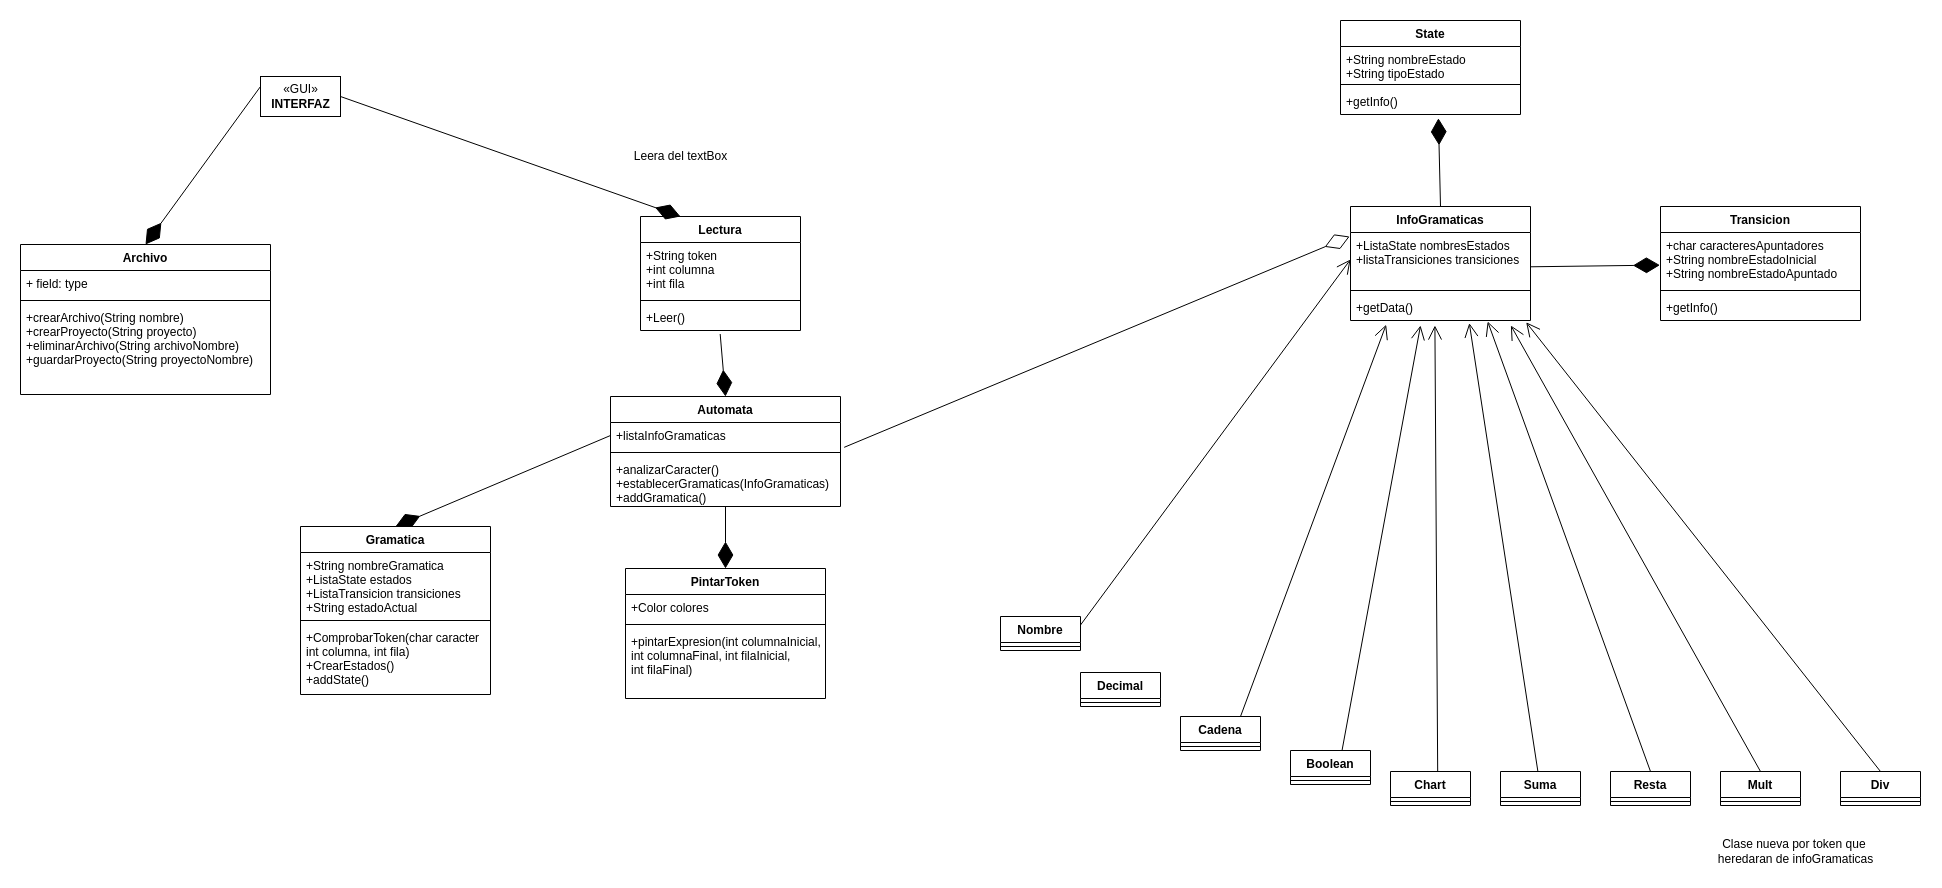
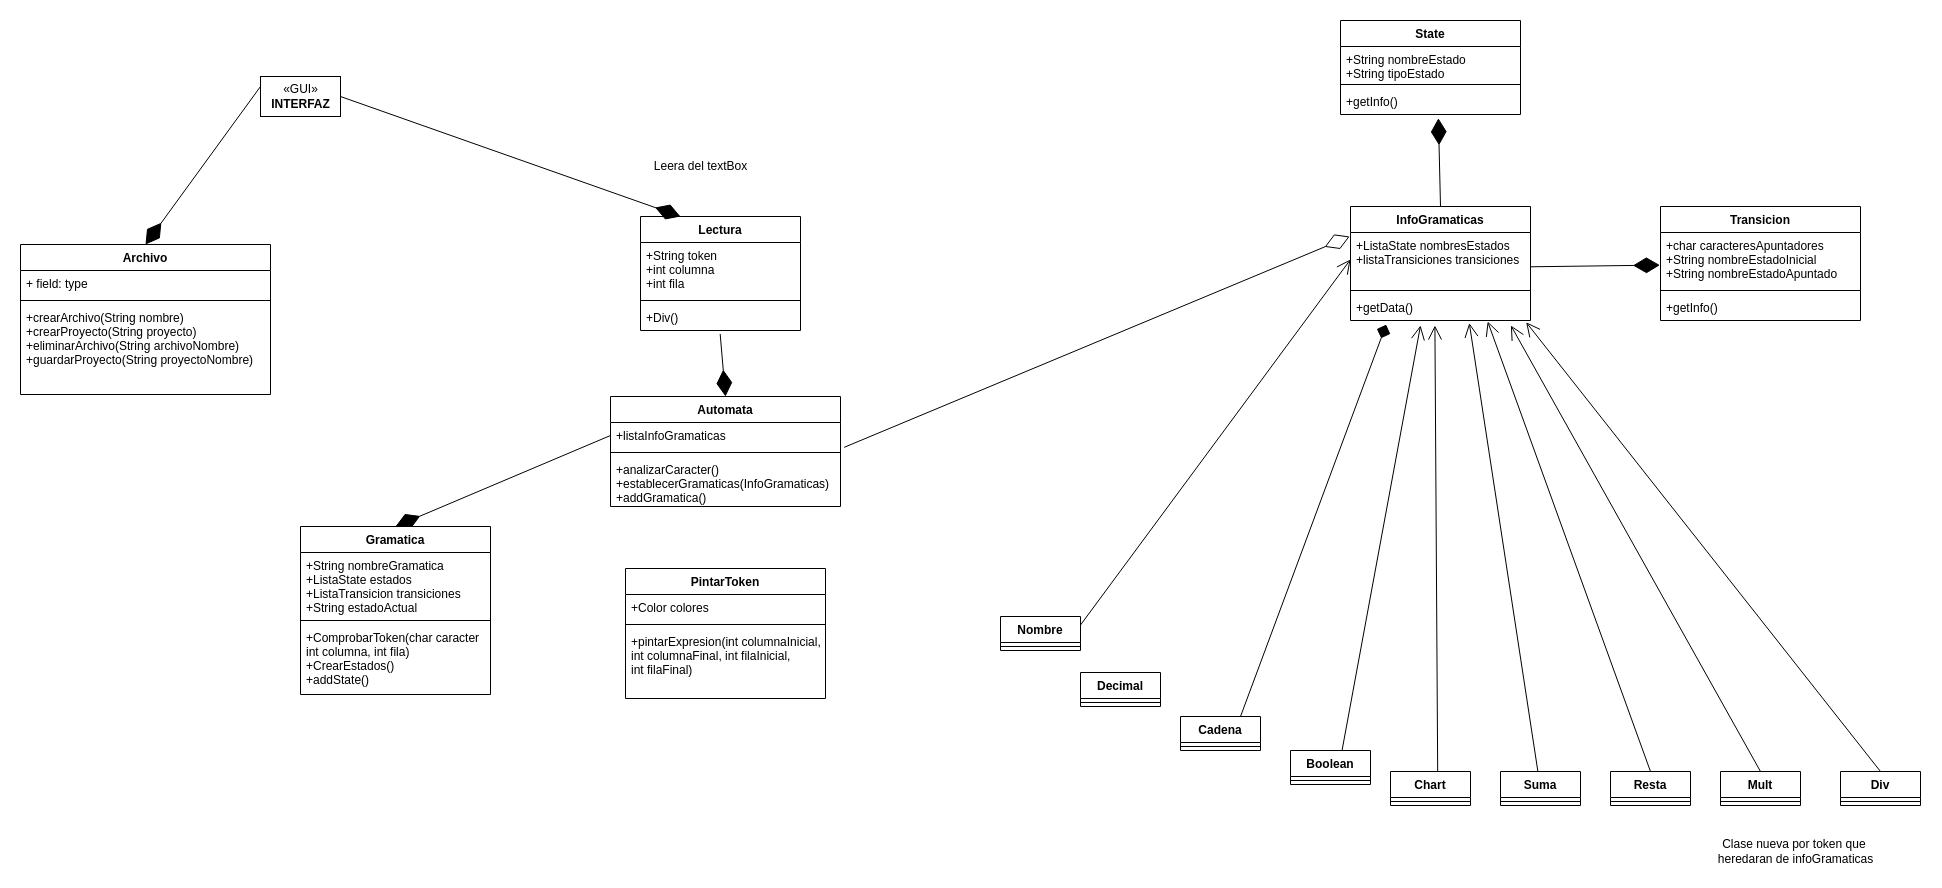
(681, 157) -> (701, 167)
(670, 318) -> (665, 318)
(1383, 333) -> (1381, 338)
(726, 525) -> none
